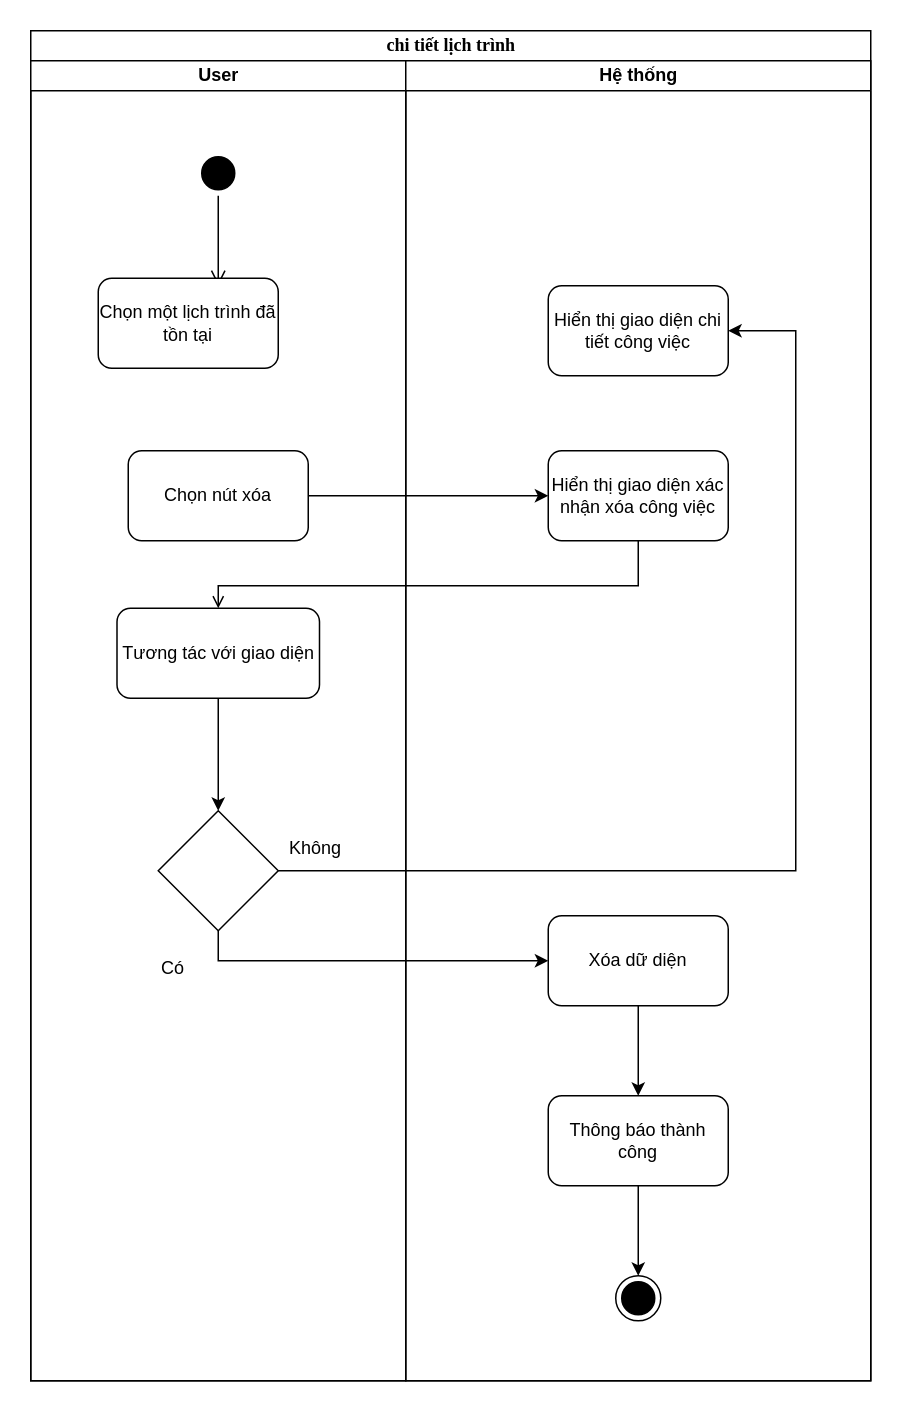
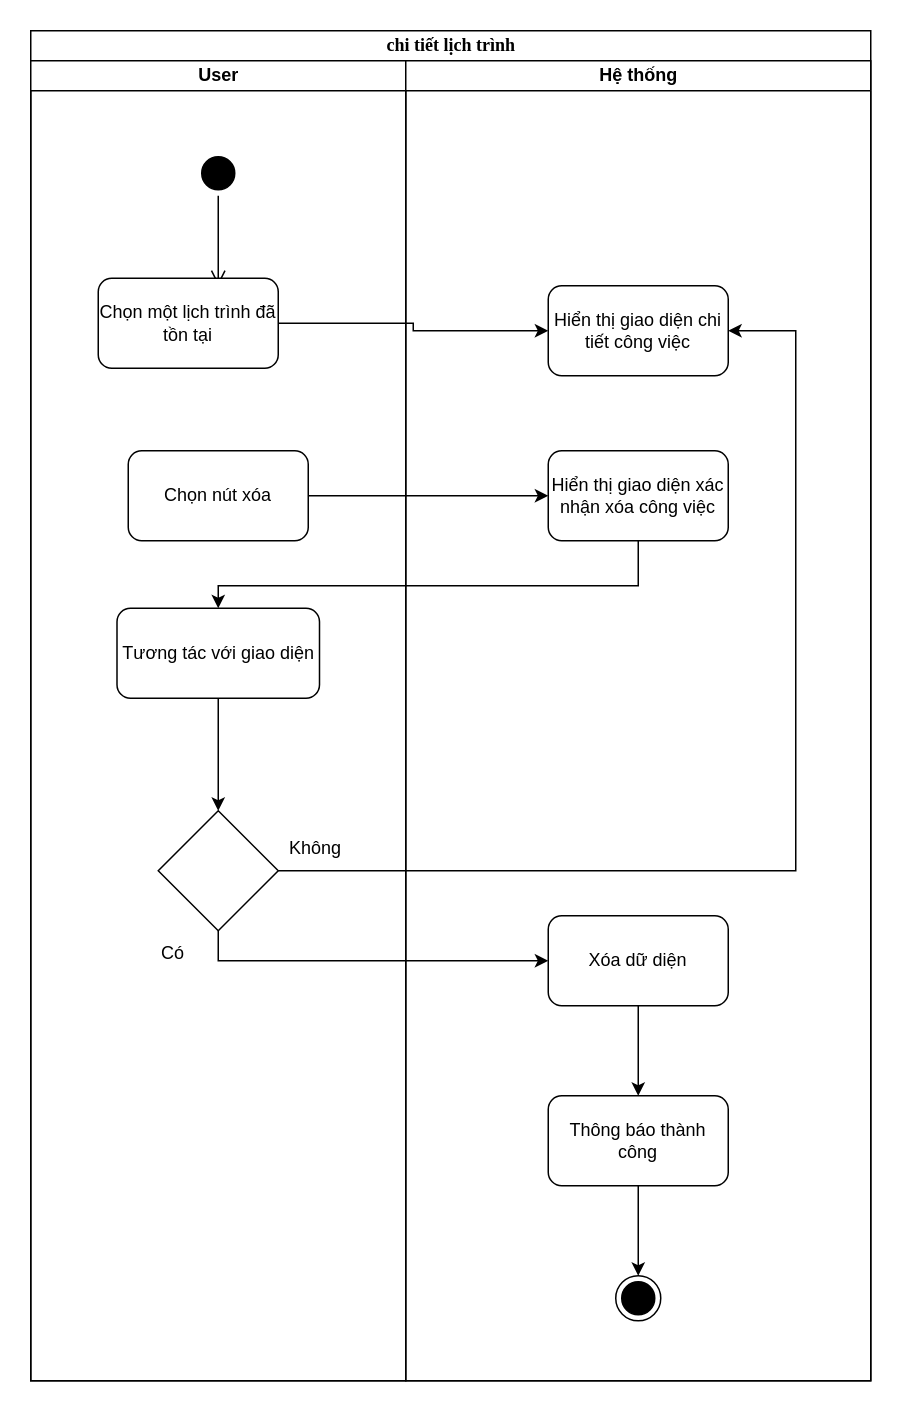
none -> (411, 323)
(218, 599) -> (218, 597)
(173, 968) -> (173, 953)
